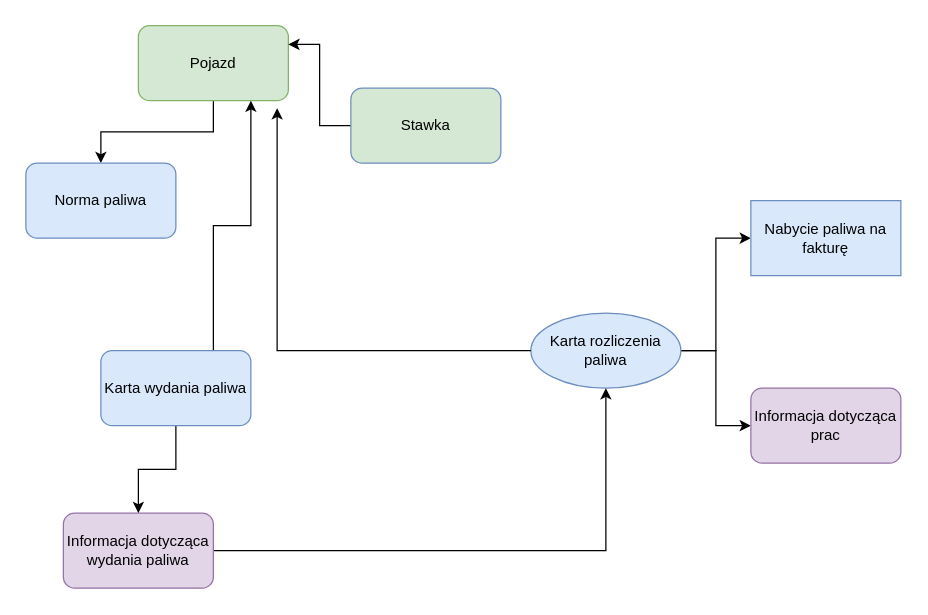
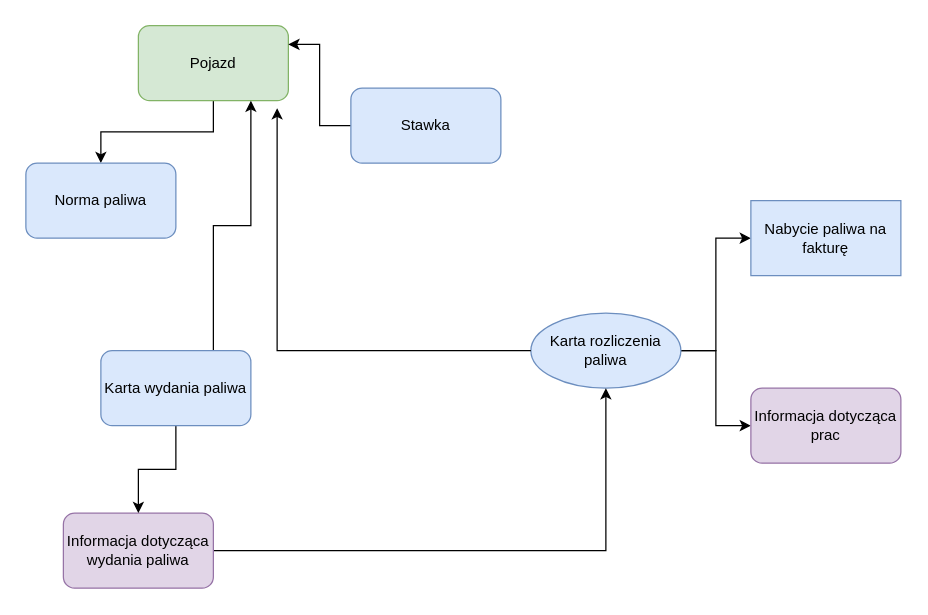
(426, 126) -> (426, 126)
